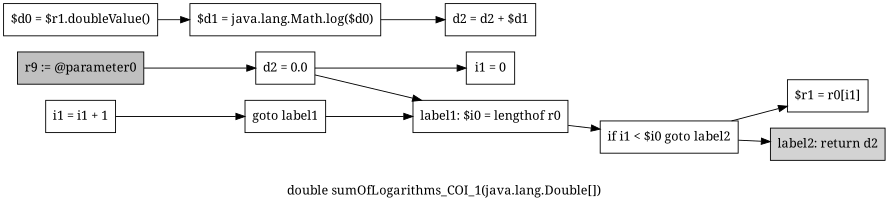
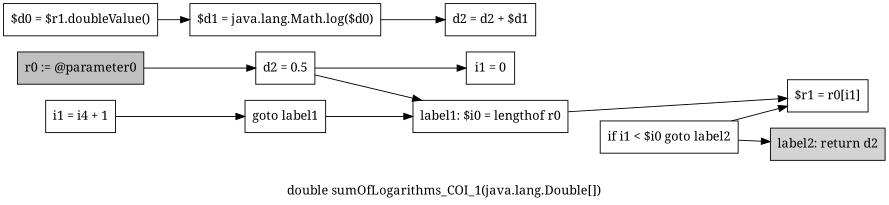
(81, 68) -> (81, 68)
(285, 68) -> (285, 68)
(81, 116) -> (81, 116)
(580, 127) -> (673, 105)
